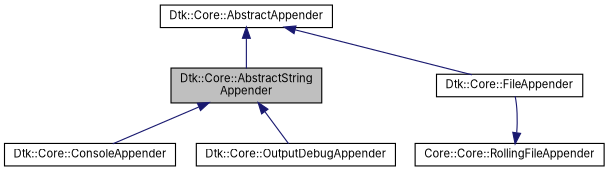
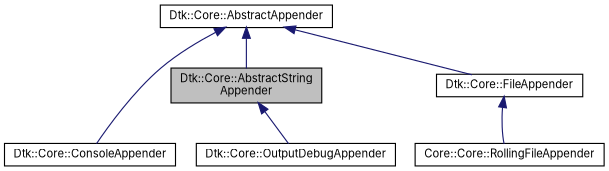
(517, 114) -> (502, 126)
(156, 125) -> (148, 80)
